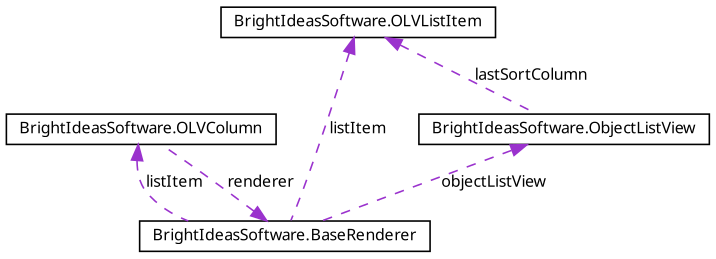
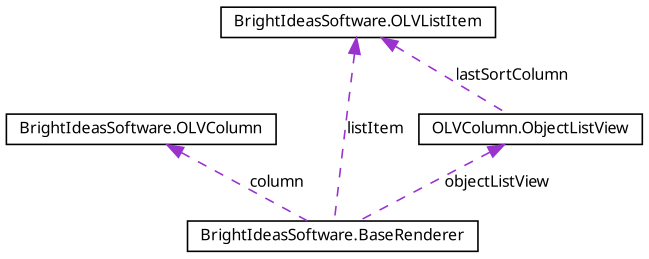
(564, 129) -> (531, 129)
(208, 177) -> none
(175, 183) -> (277, 183)
